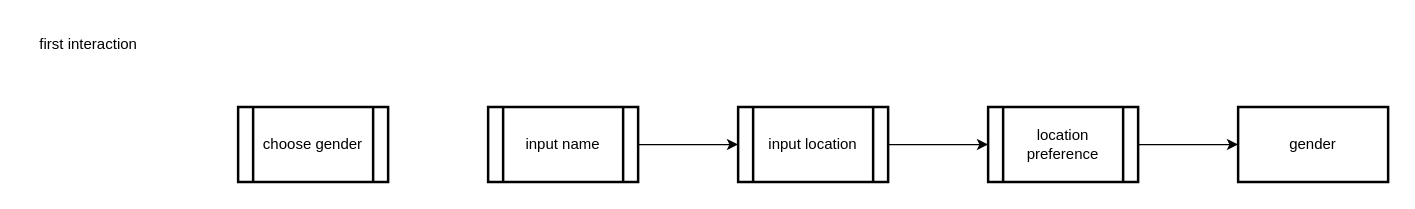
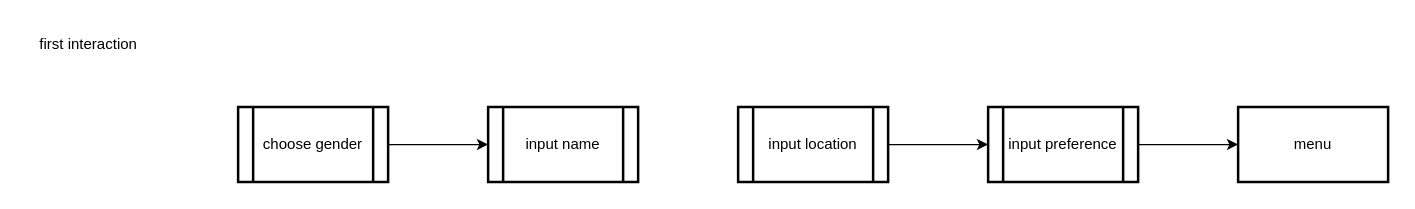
none -> (434, 144)
(684, 144) -> none
(1063, 144) -> (1063, 144)
(1313, 144) -> (1313, 144)
